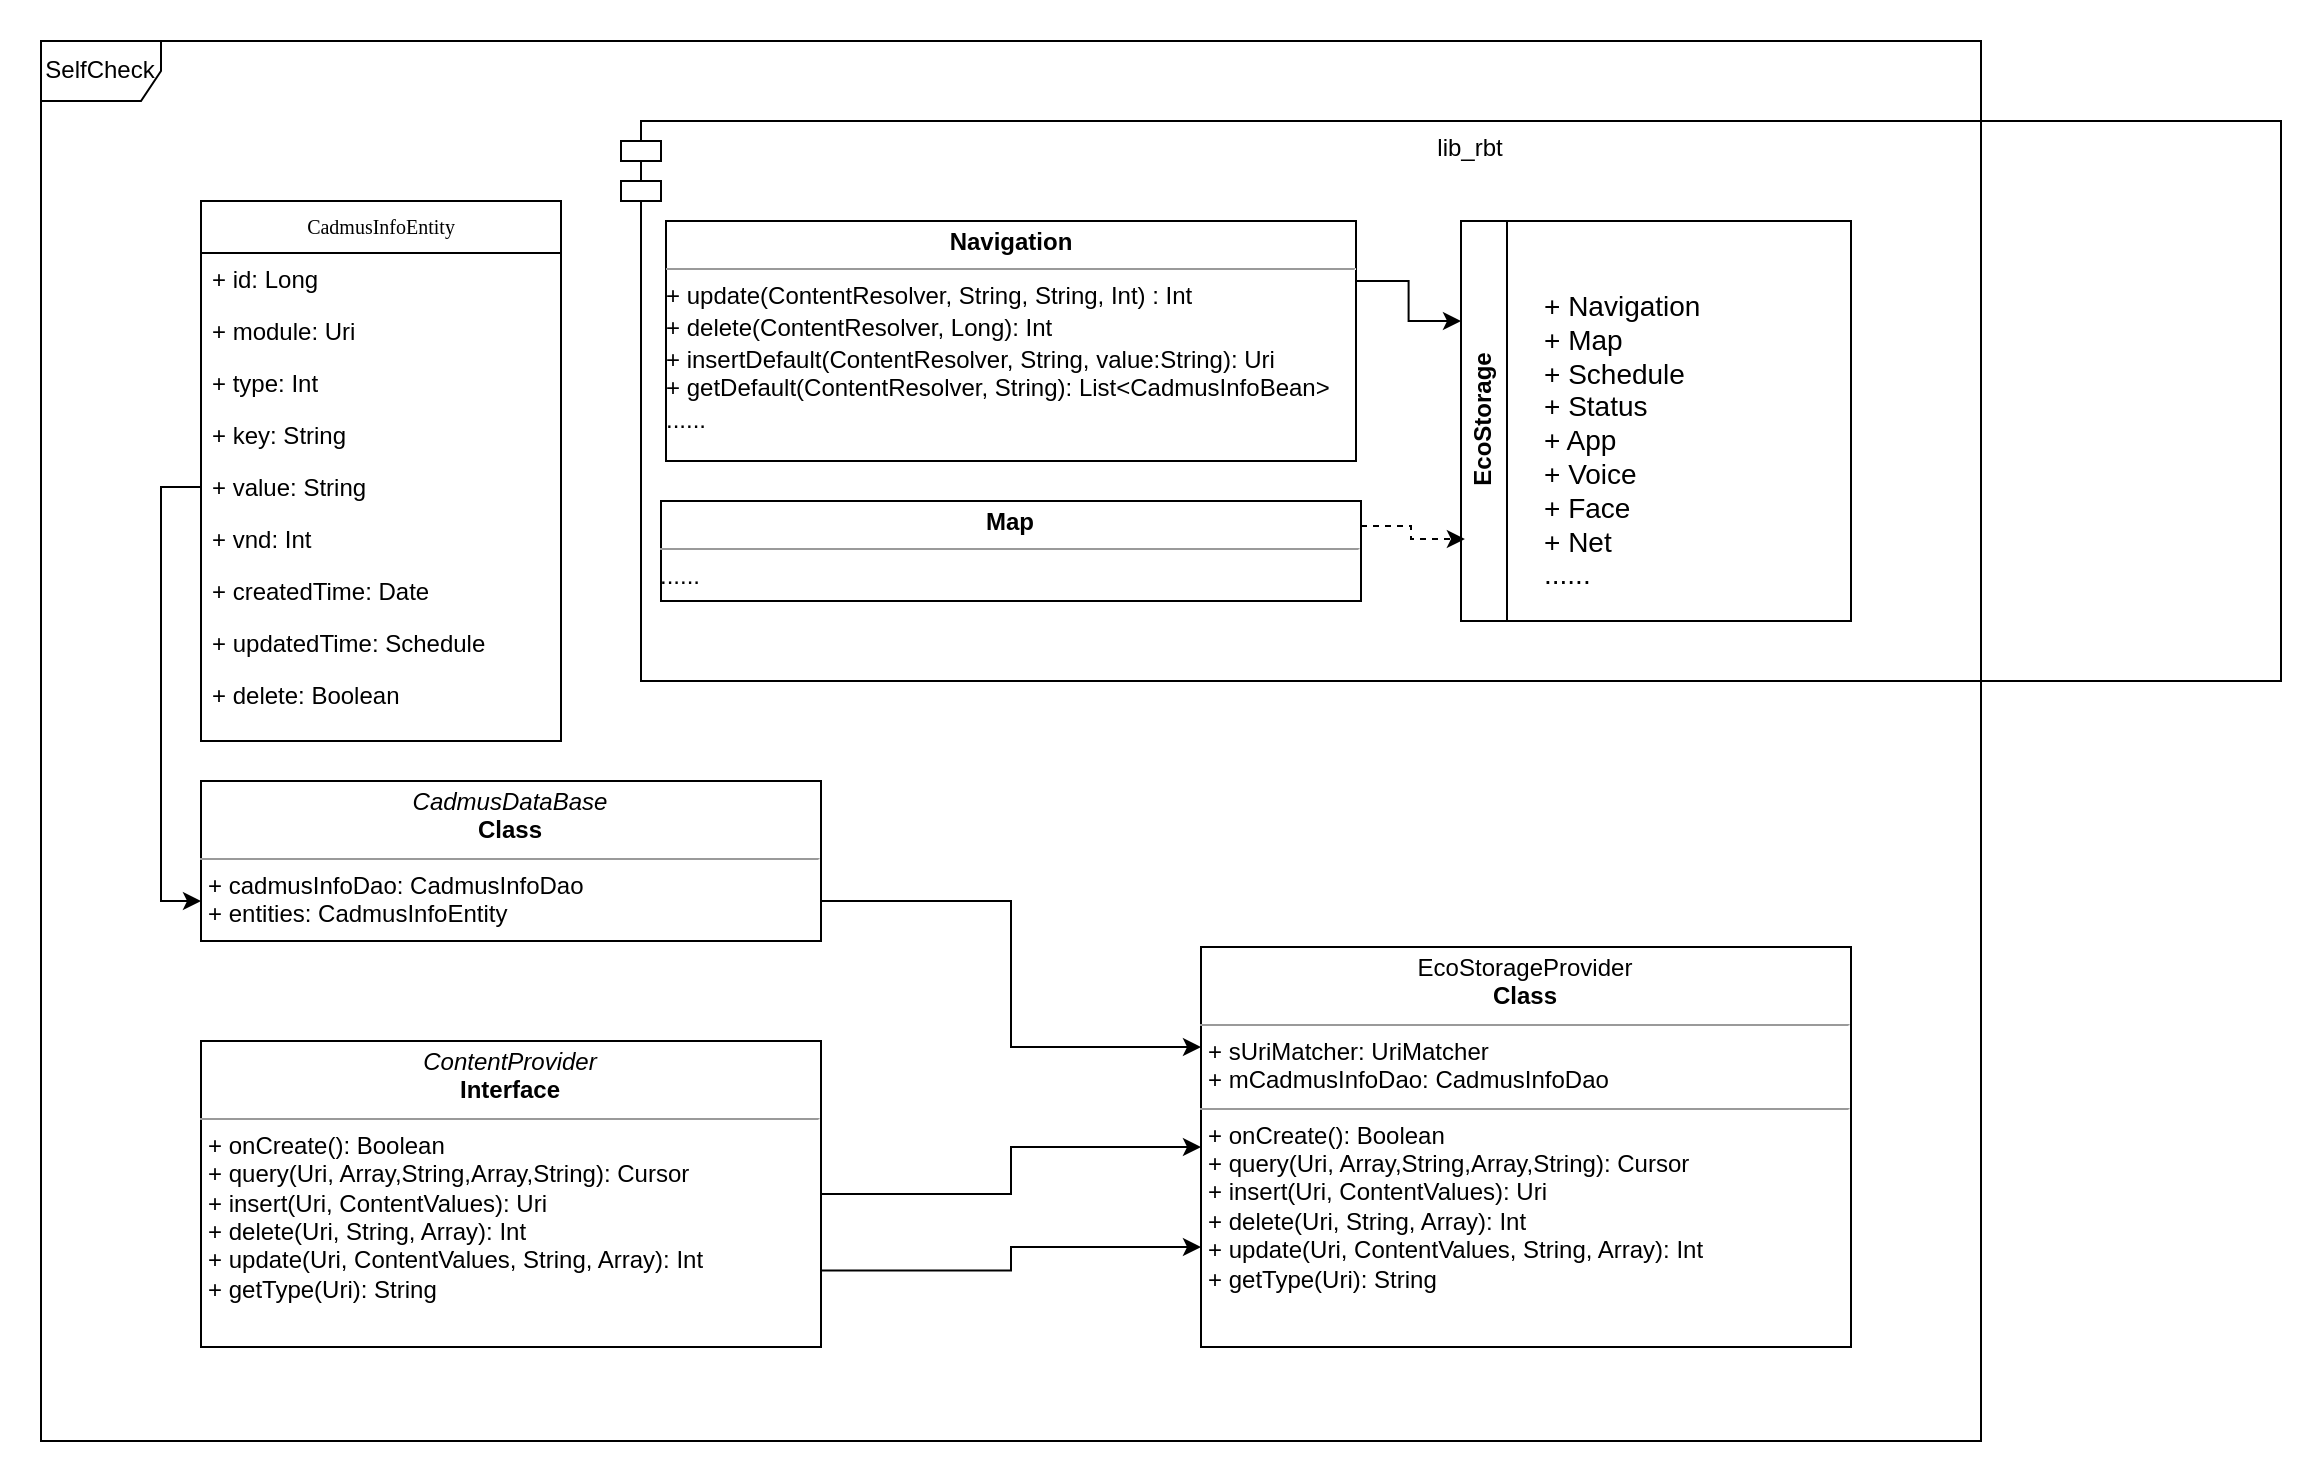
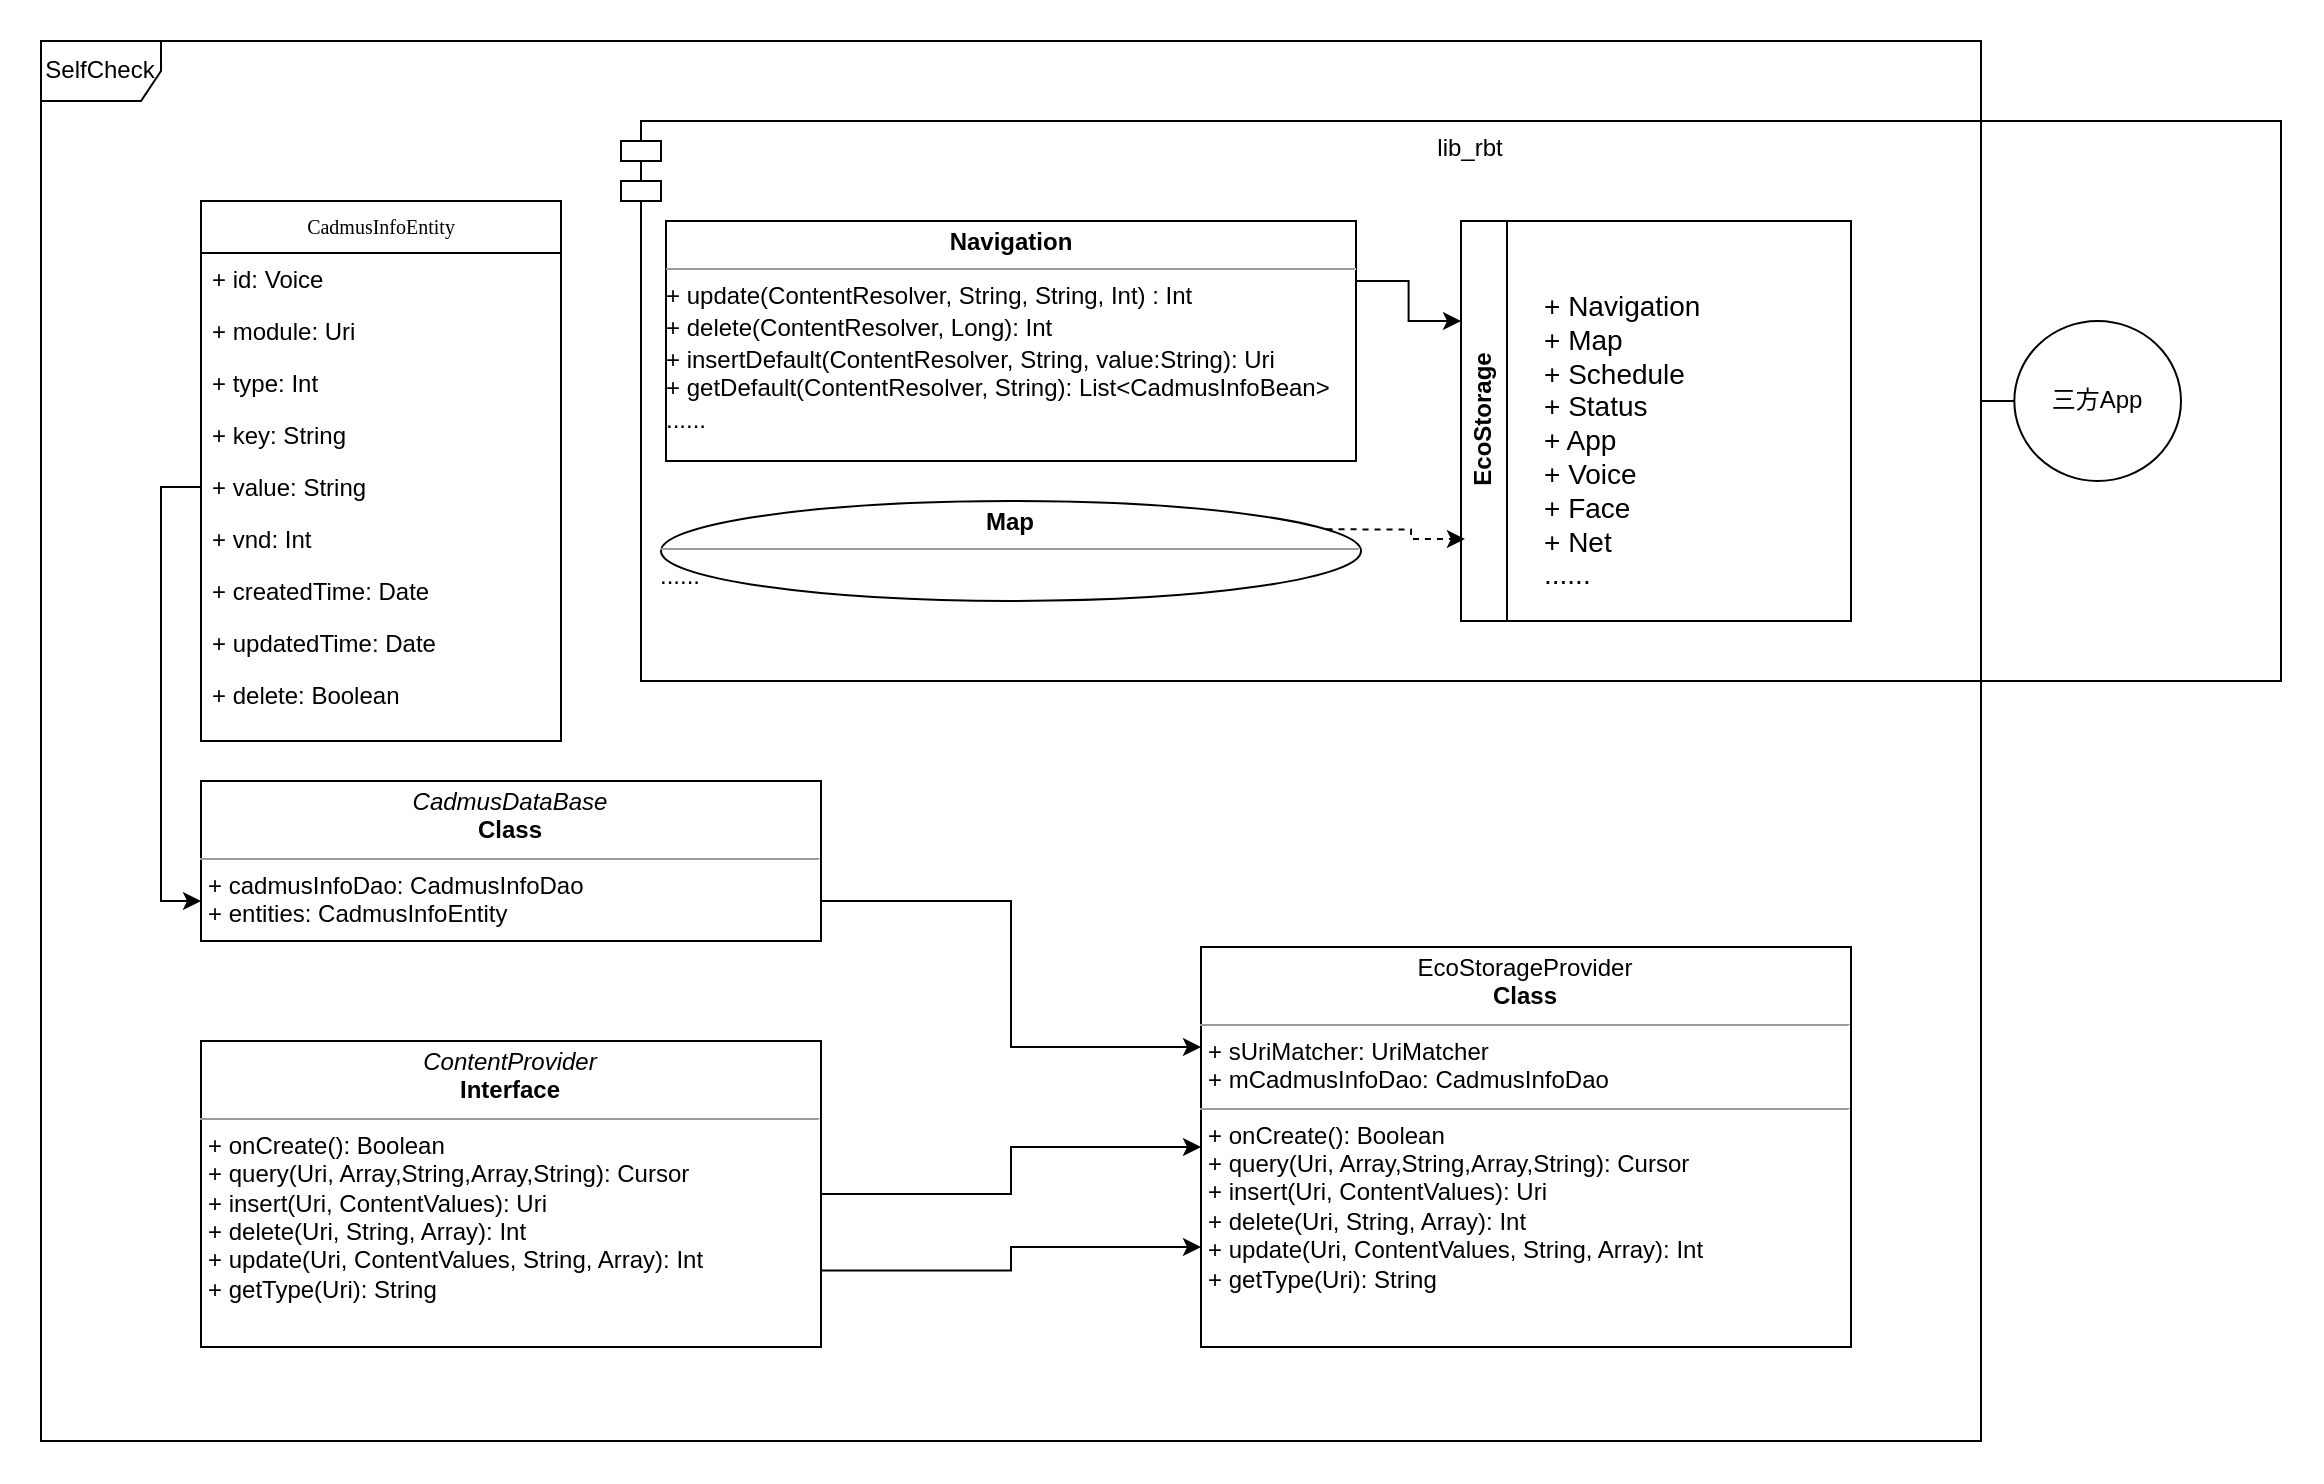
(268, 281) -> (271, 281)
none -> (2081, 401)
(1011, 551) -> (1011, 551)
(352, 645) -> (328, 645)
